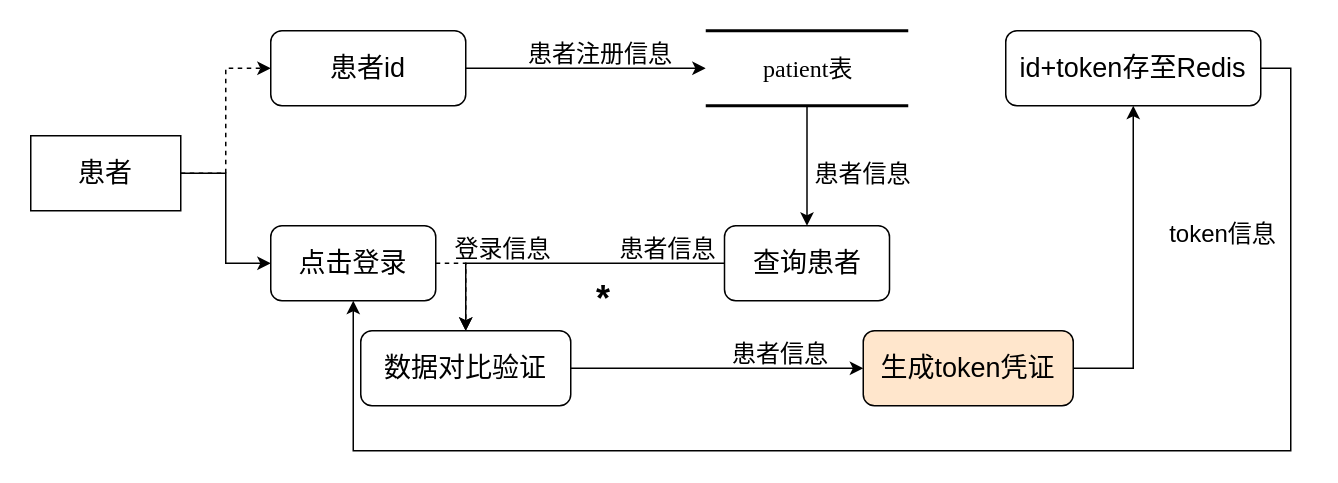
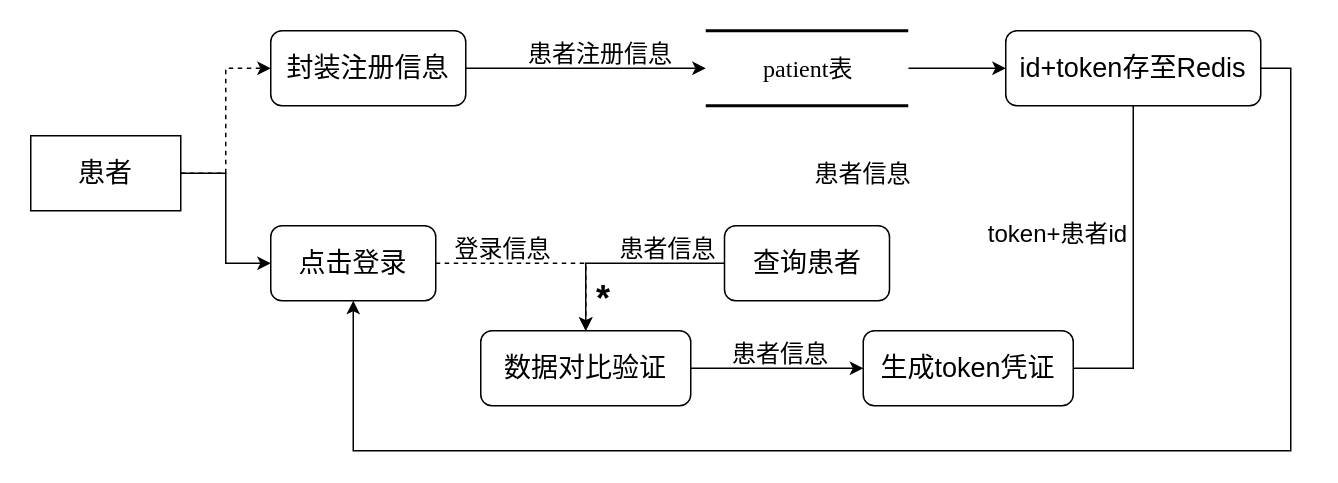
(368, 68) -> (368, 68)
(1133, 117) -> (1133, 112)
(807, 162) -> (952, 68)
none -> (1058, 233)
(1223, 233) -> none
(466, 368) -> (586, 368)
(968, 368) -> (968, 368)
